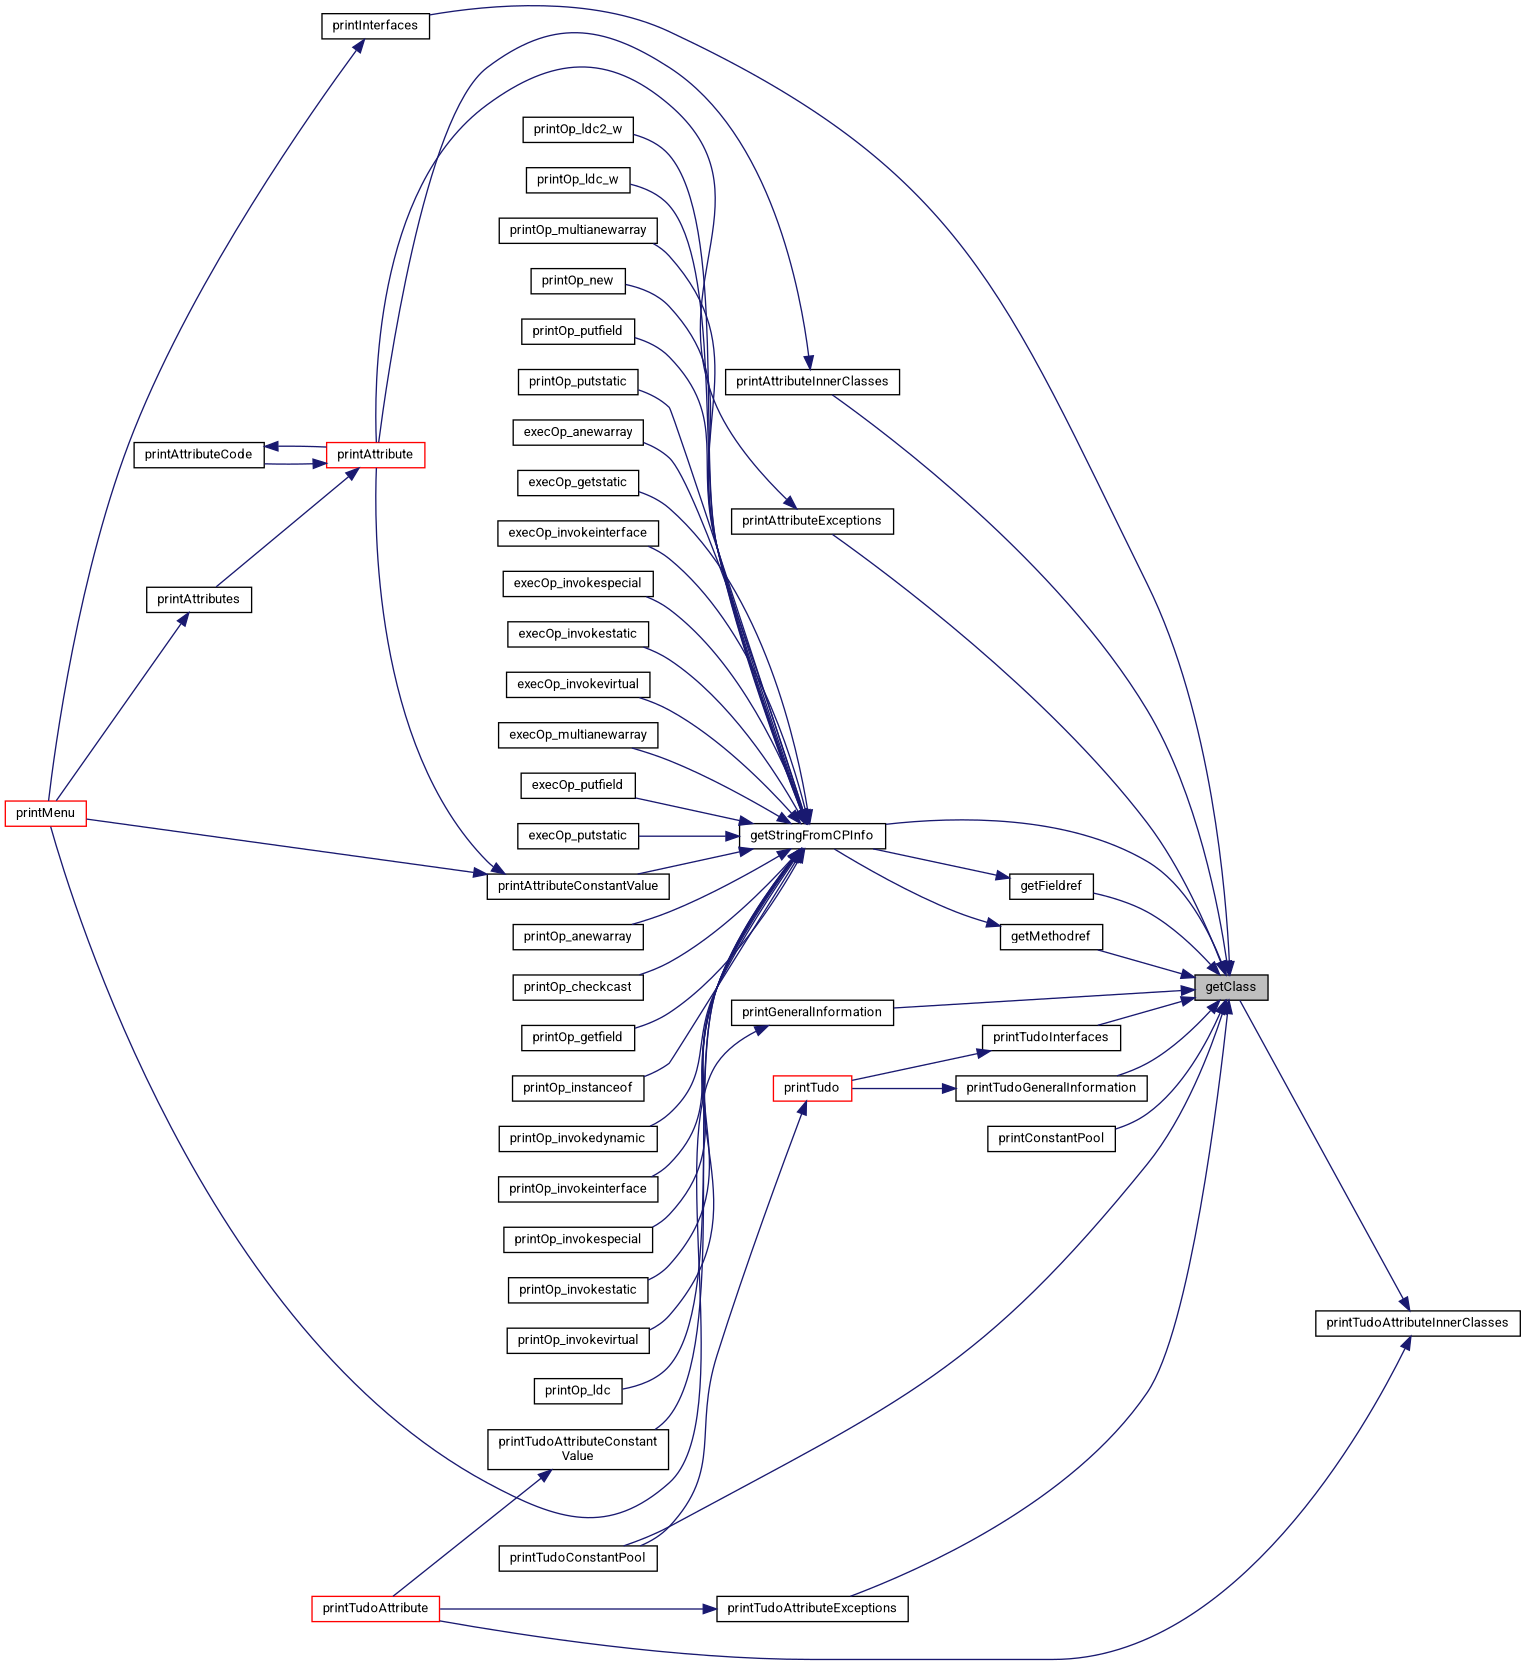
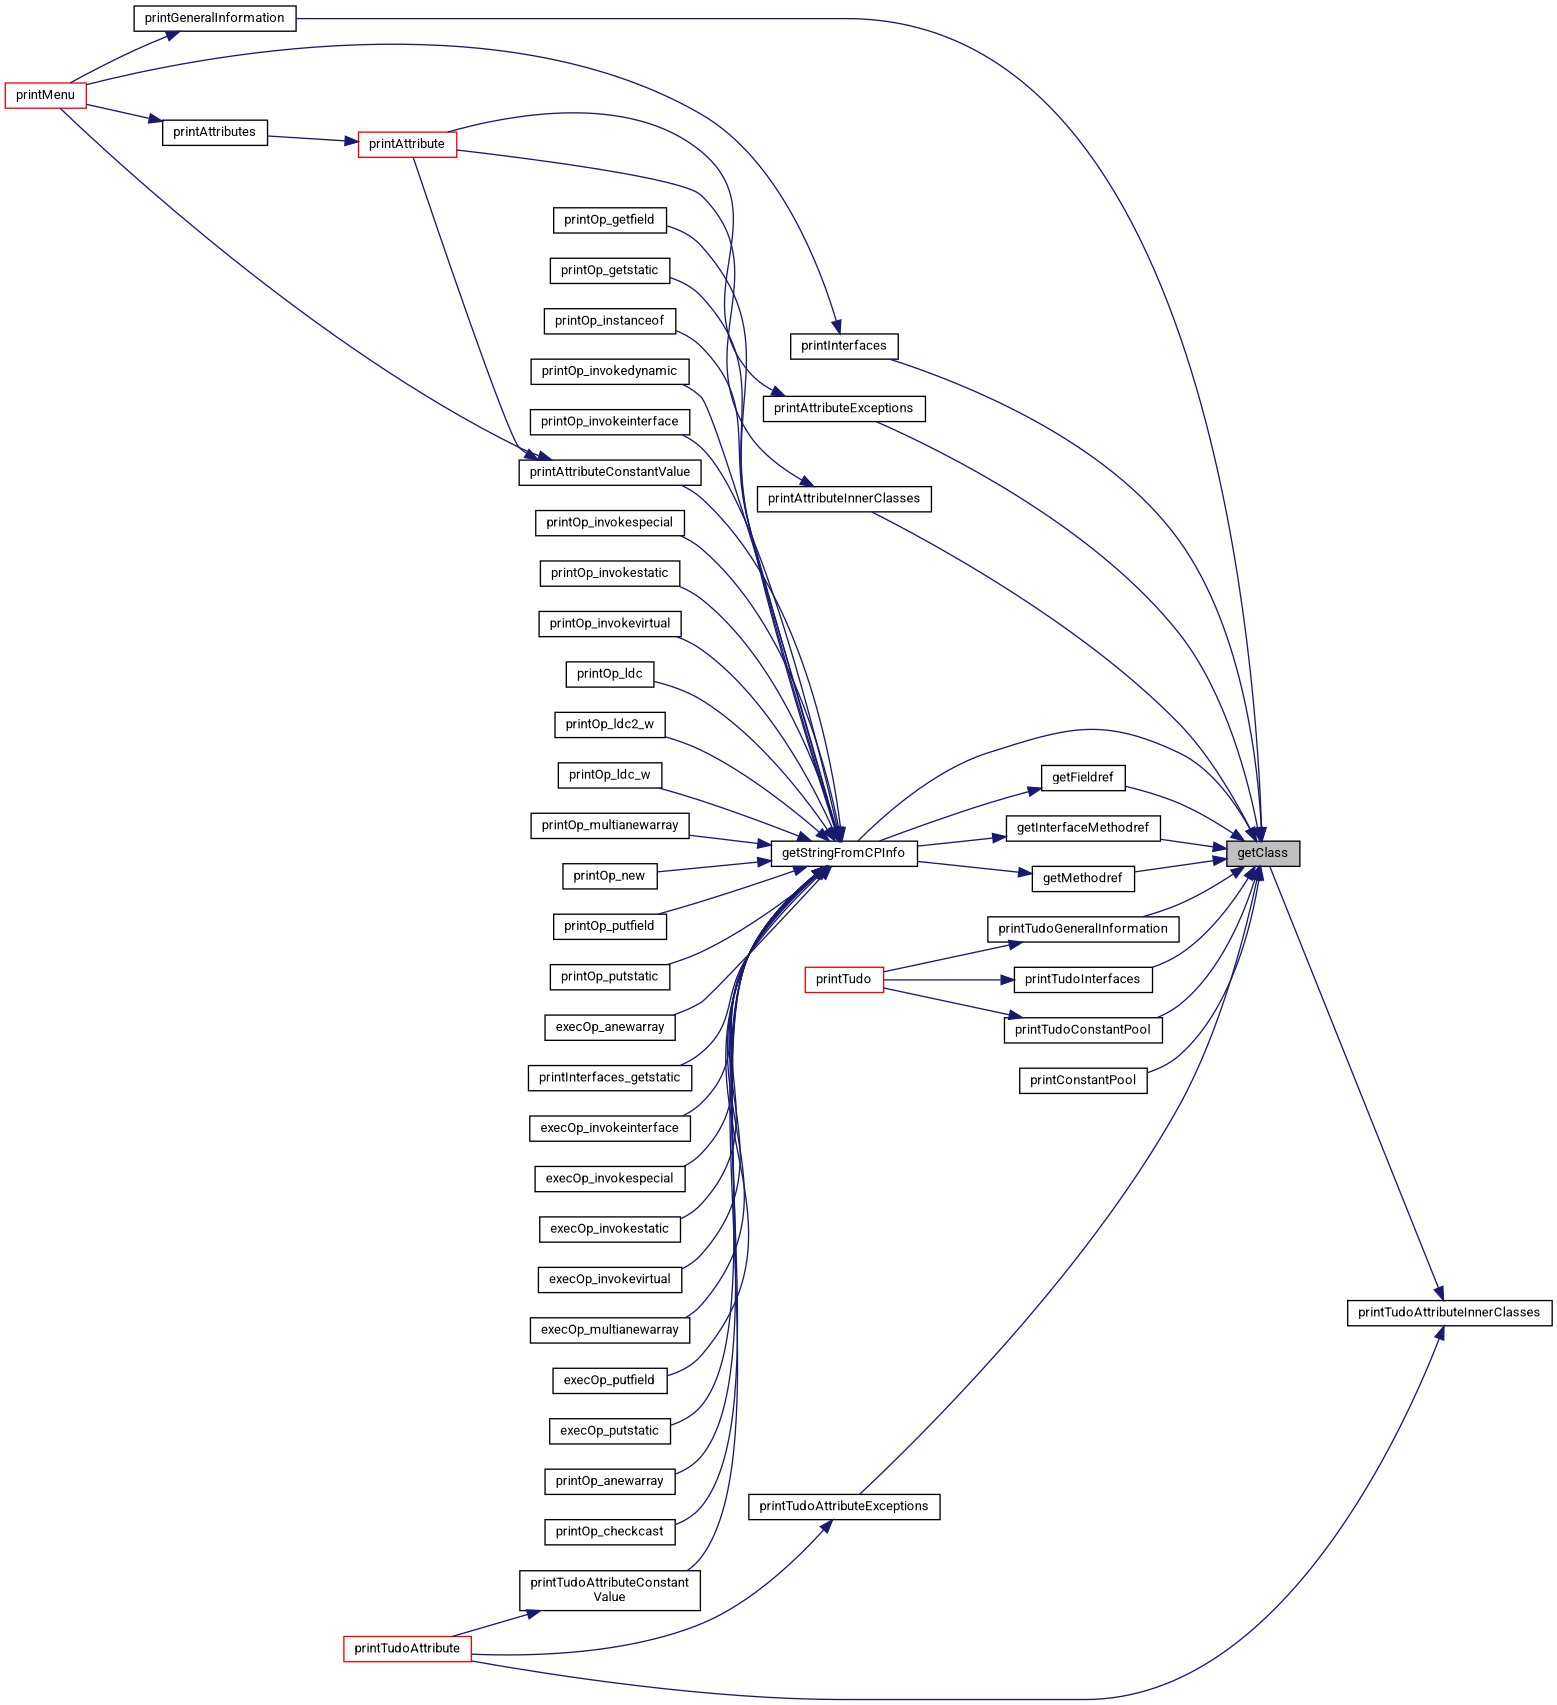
none -> (610, 271)
(199, 455) -> none
(578, 483) -> (610, 1078)
none -> (1083, 829)
(723, 1337) -> (947, 1001)
